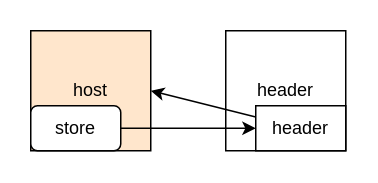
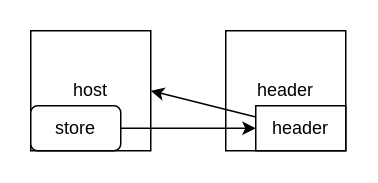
(91, 91) -> (91, 91)
